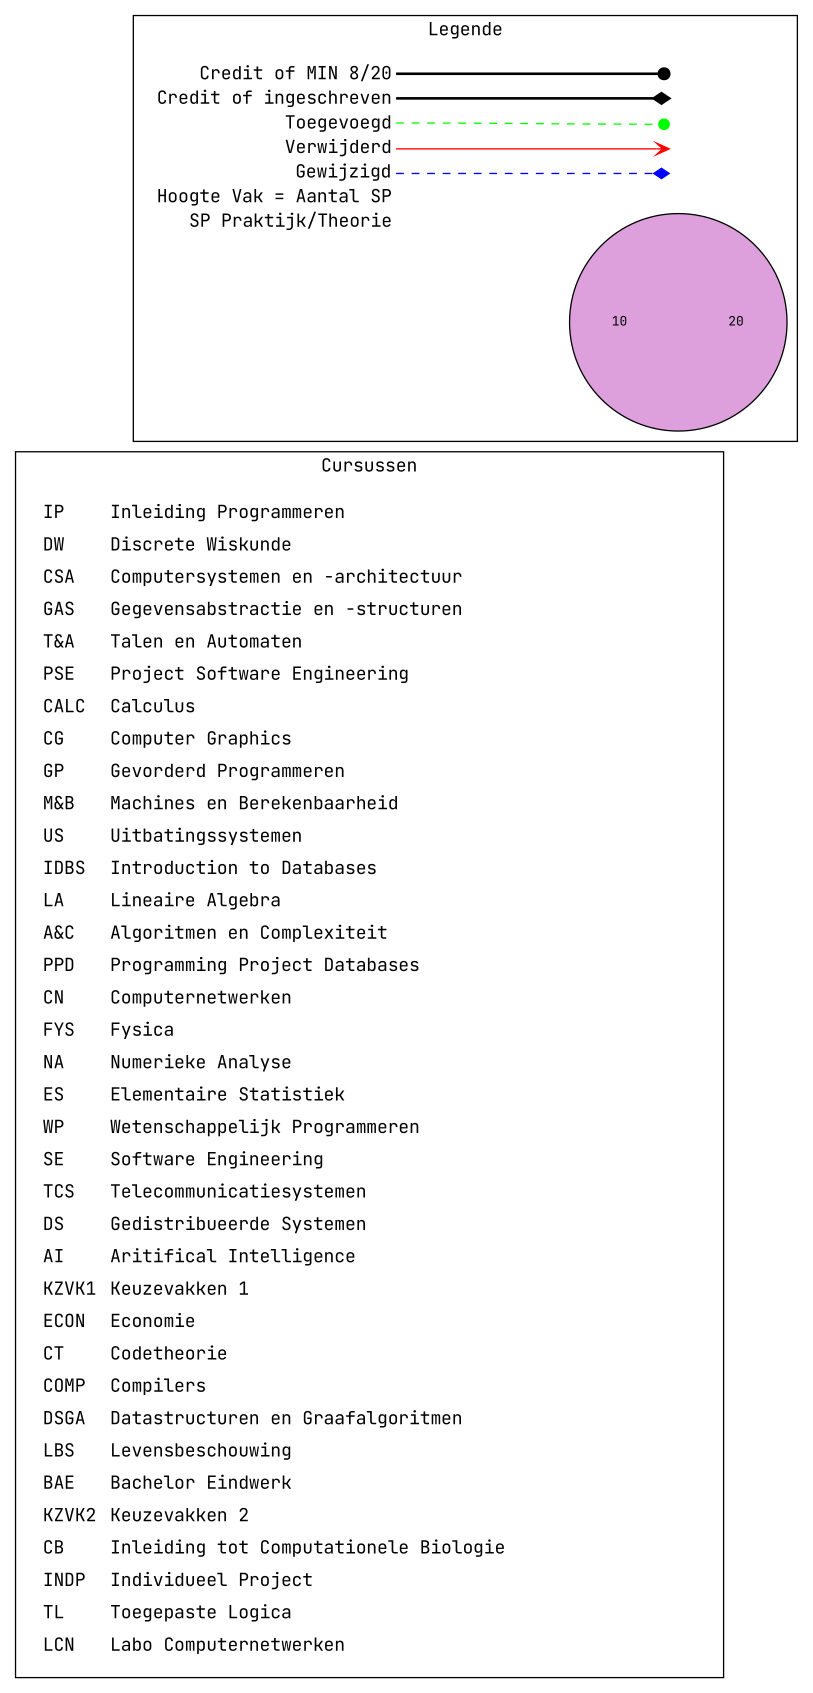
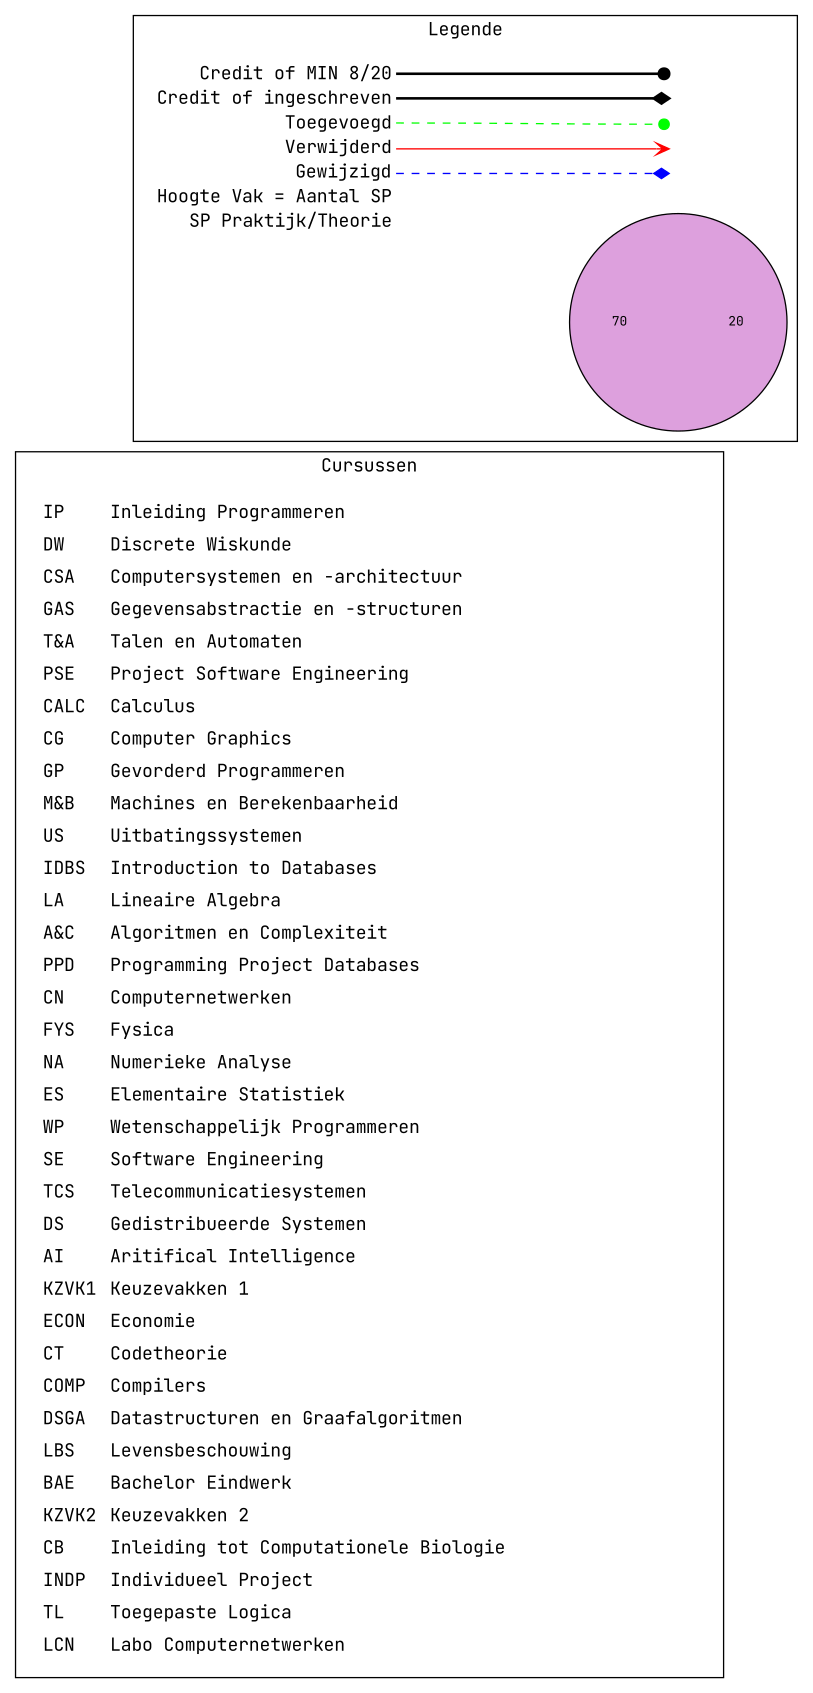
(678, 322) -> (678, 322)
